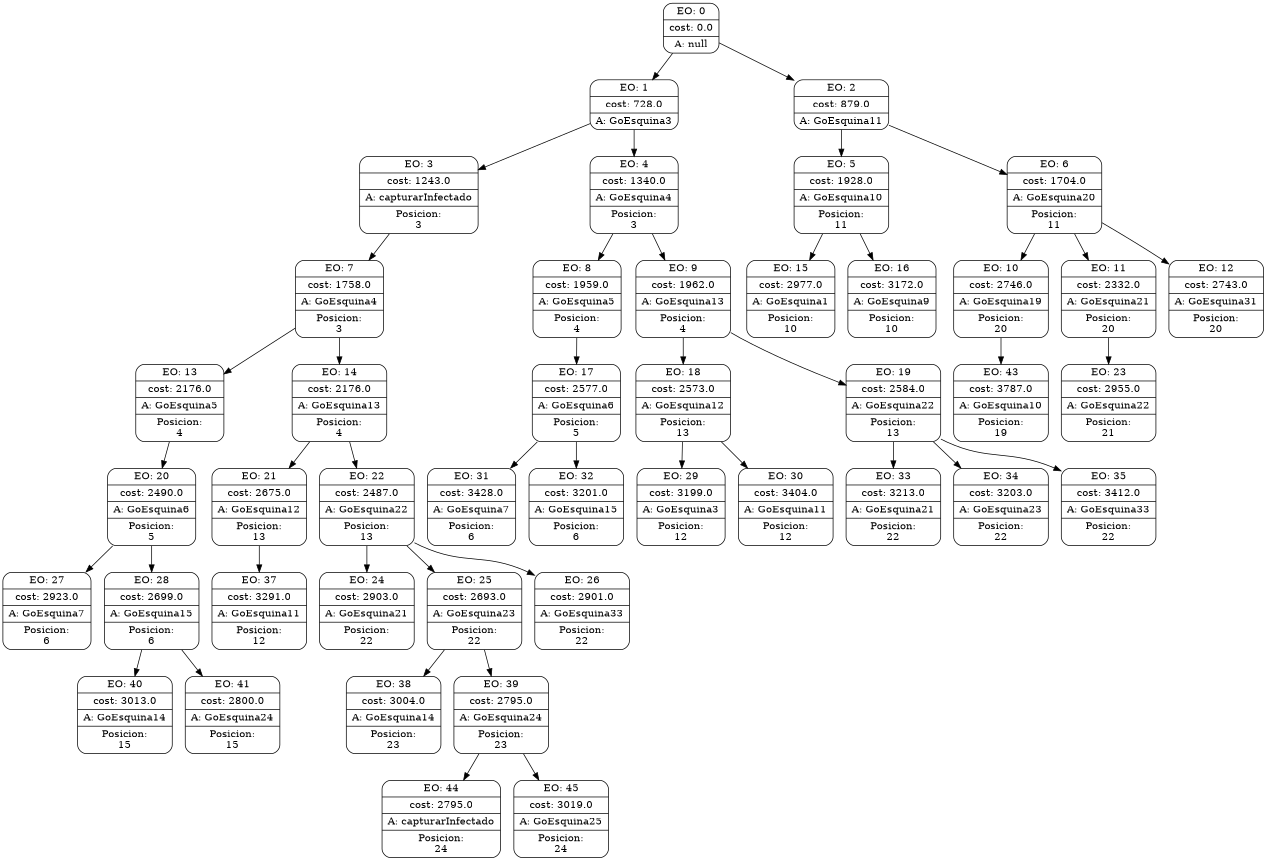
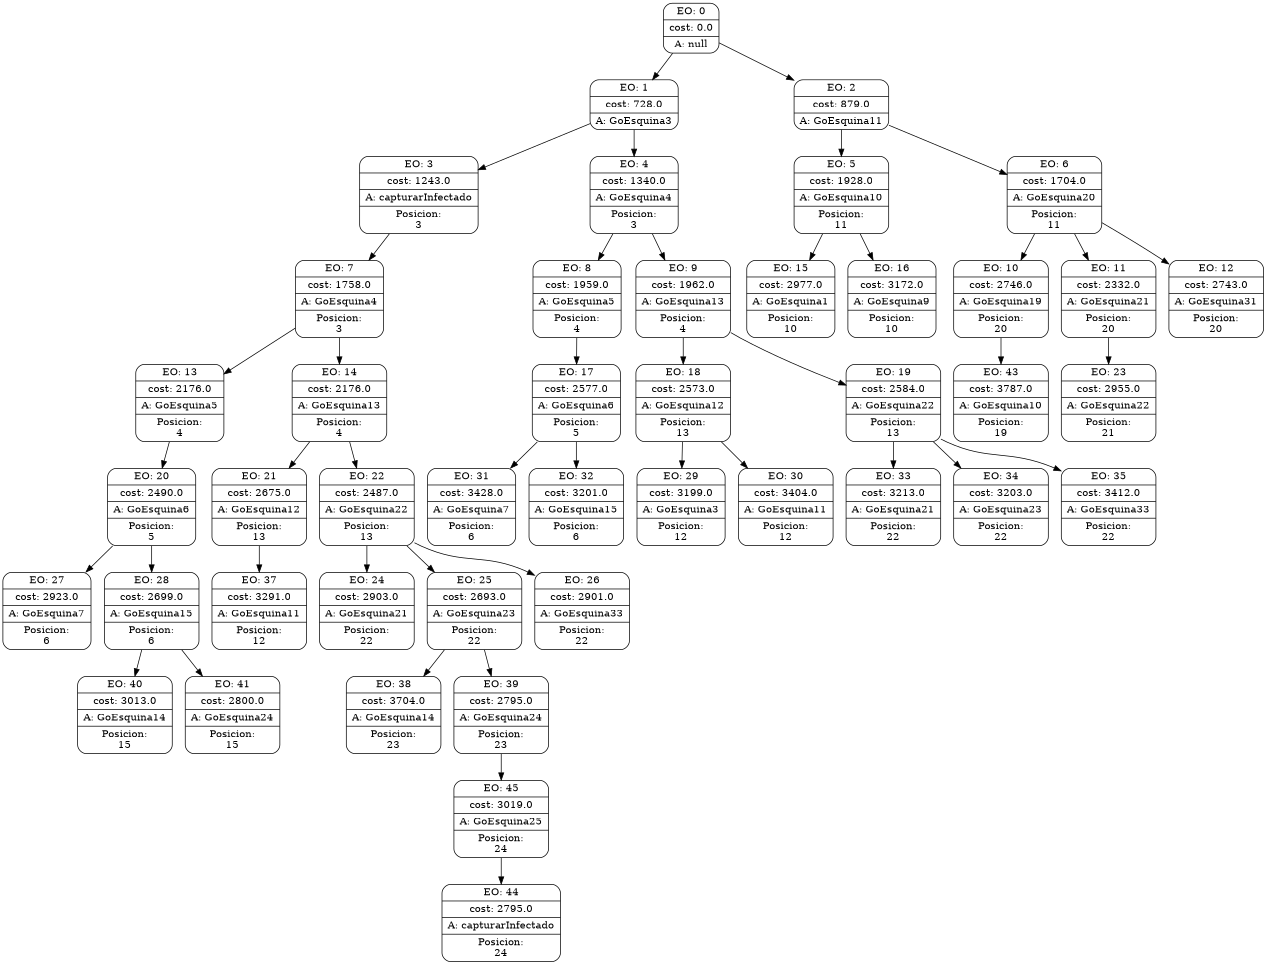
(394, 701) -> (394, 701)
(473, 764) -> (501, 867)
